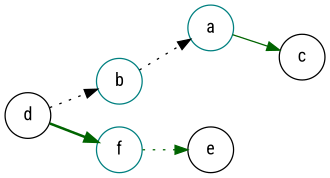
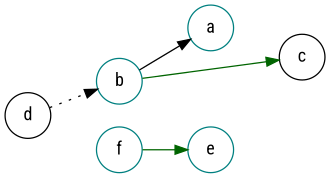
(250, 40) -> (204, 70)
(160, 58) -> (160, 58)
(68, 130) -> none
(159, 150) -> (159, 150)
(211, 150) -> (211, 150)
